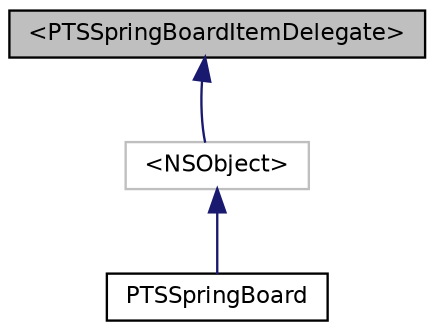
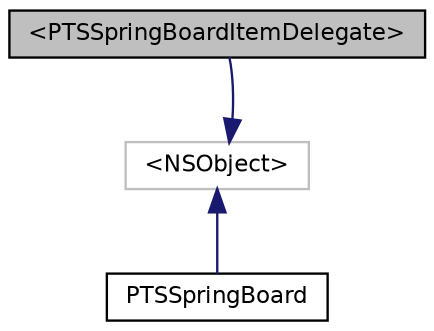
(202, 112) -> (233, 88)
